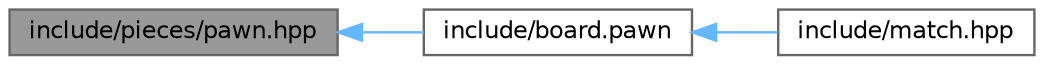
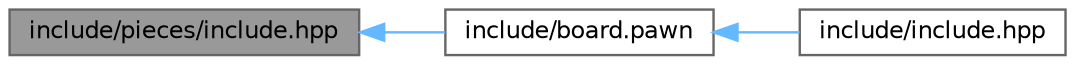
(174, 32) -> (184, 32)
(906, 32) -> (933, 32)
